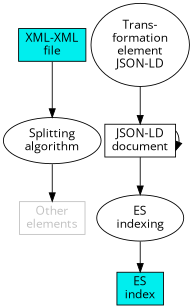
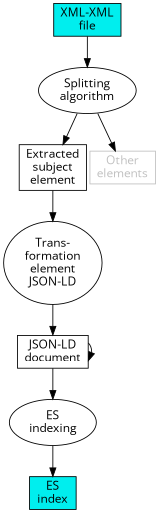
none -> (53, 168)
